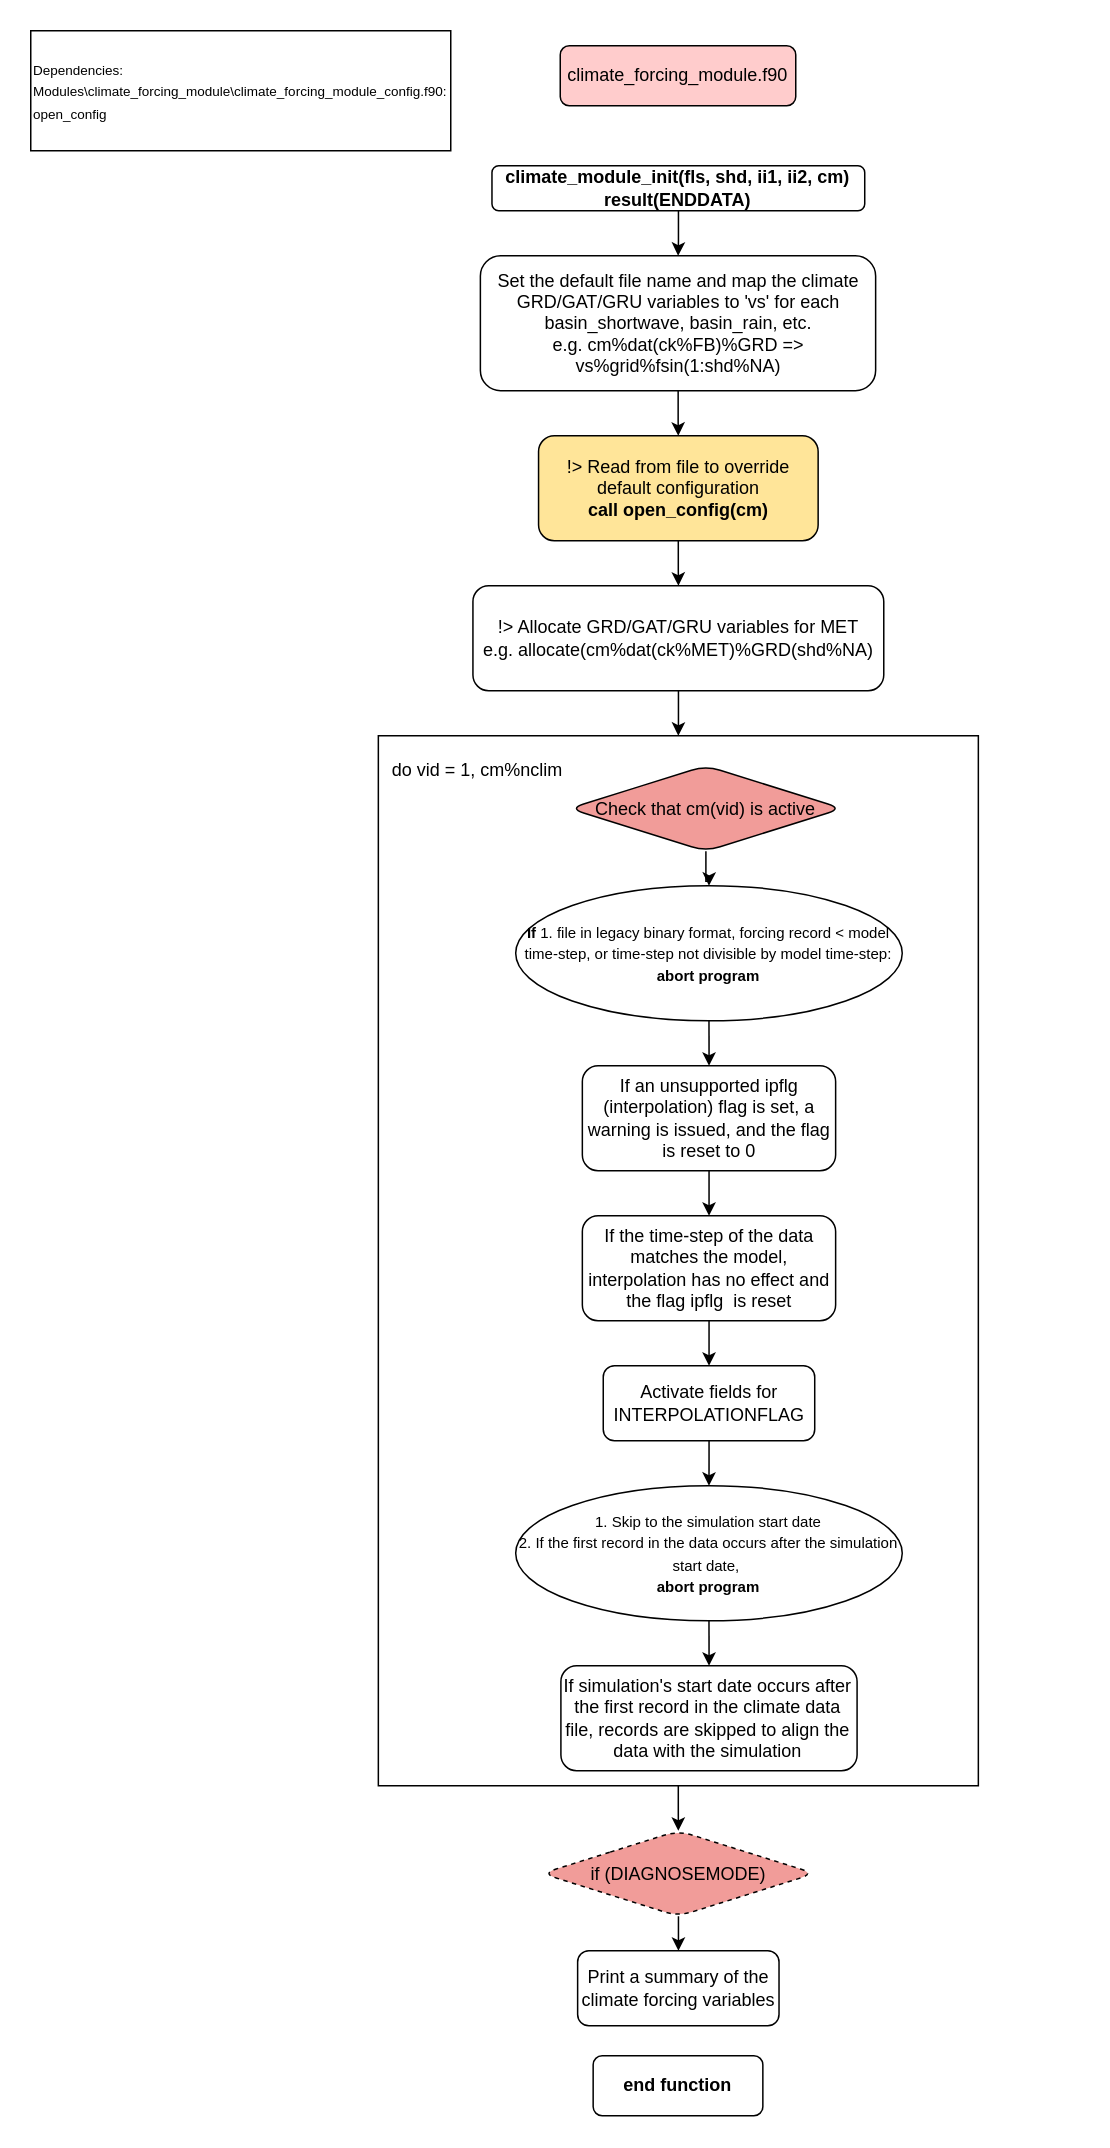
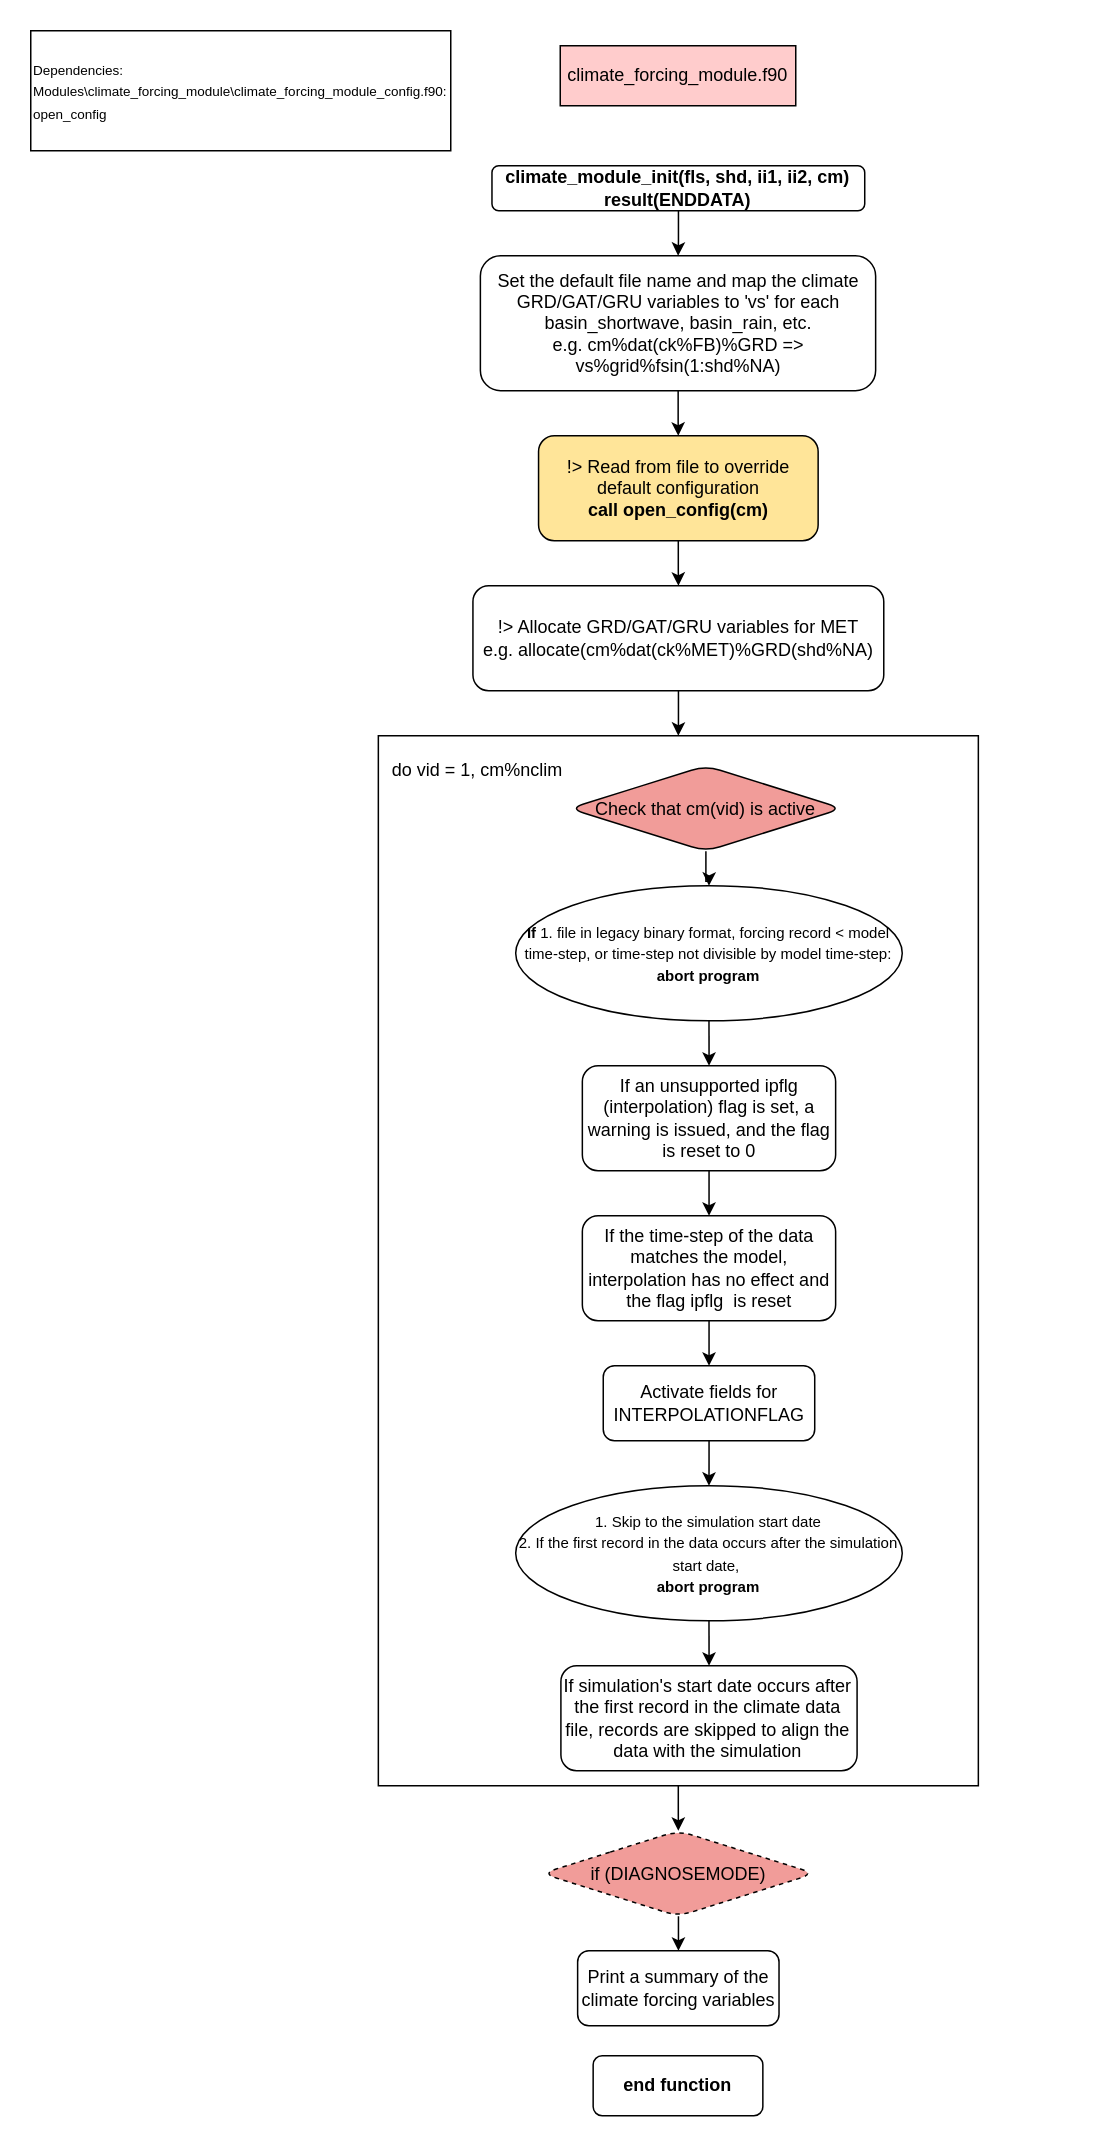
(678, 76) -> (678, 76)
